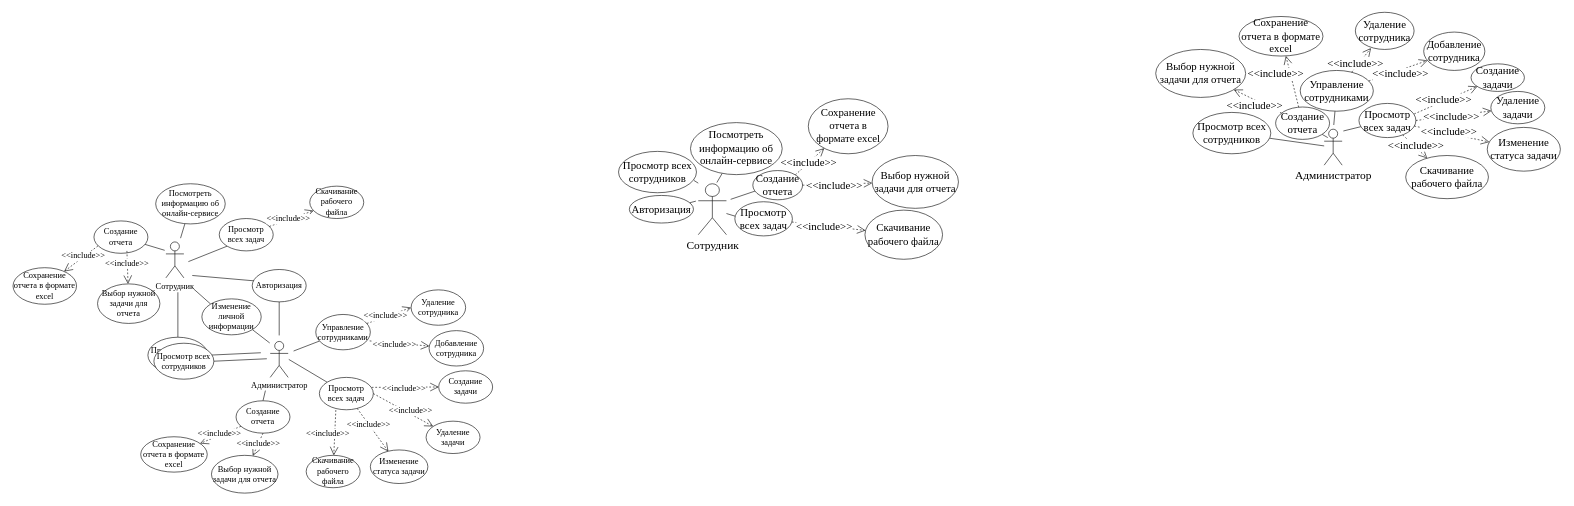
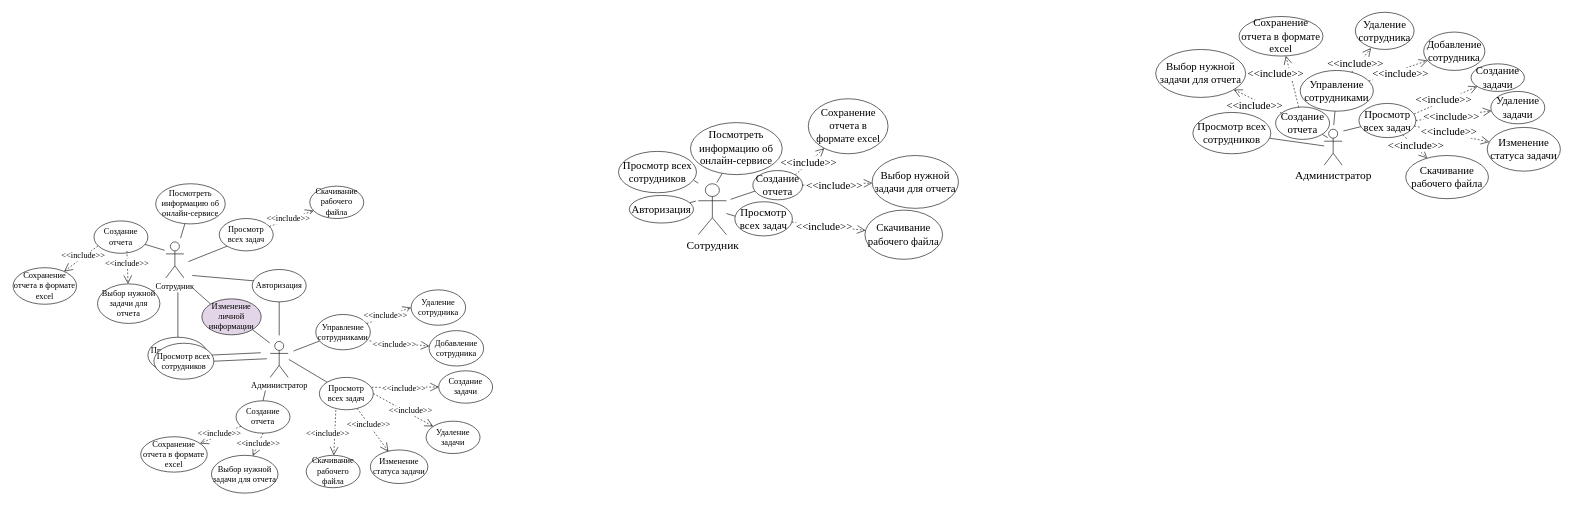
(231, 317) -> (231, 317)
